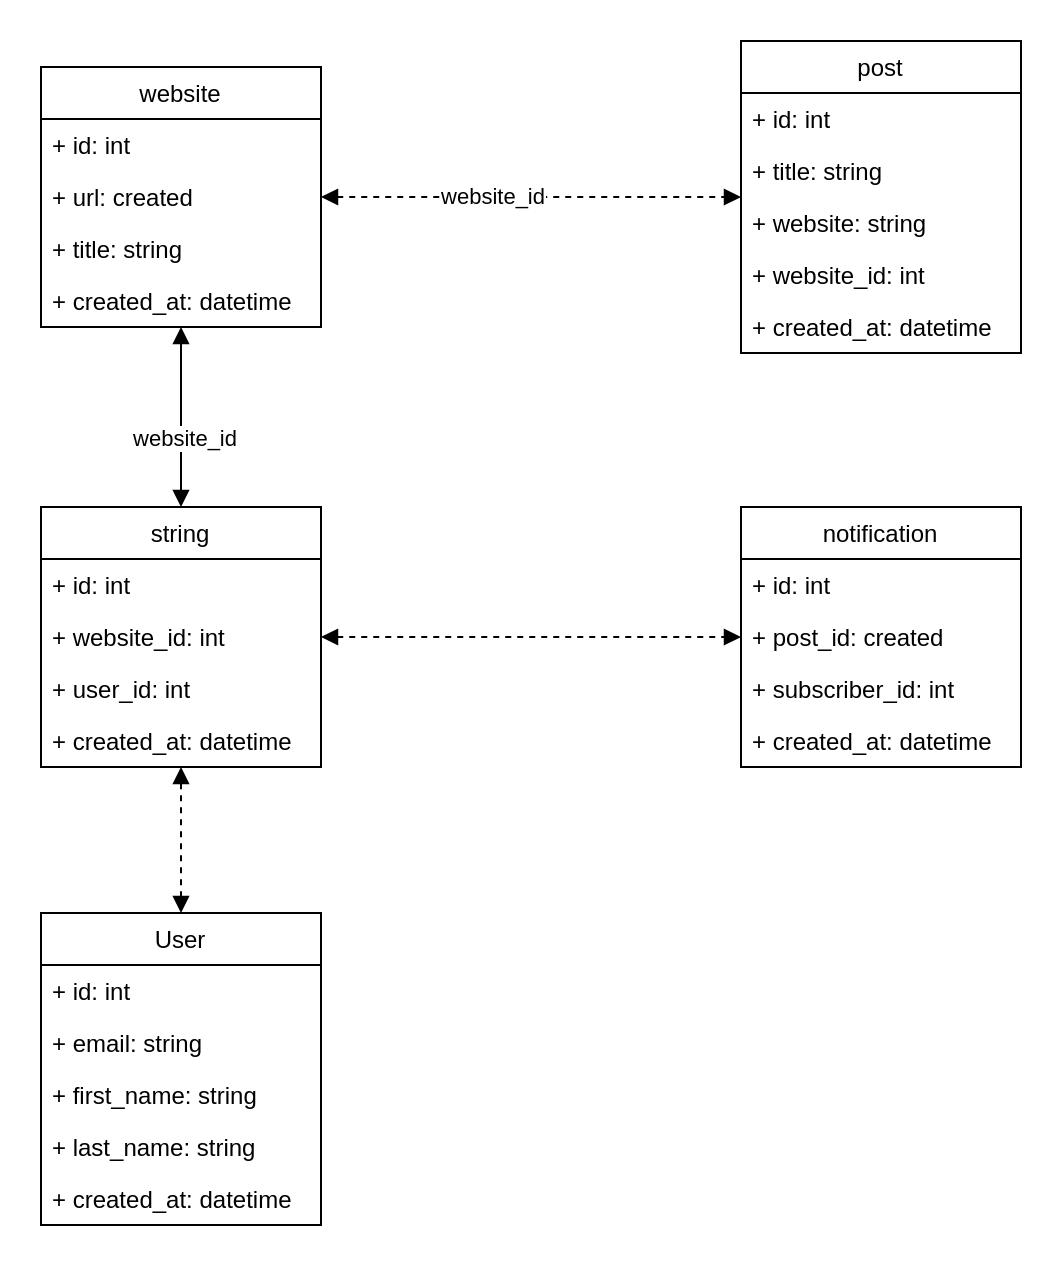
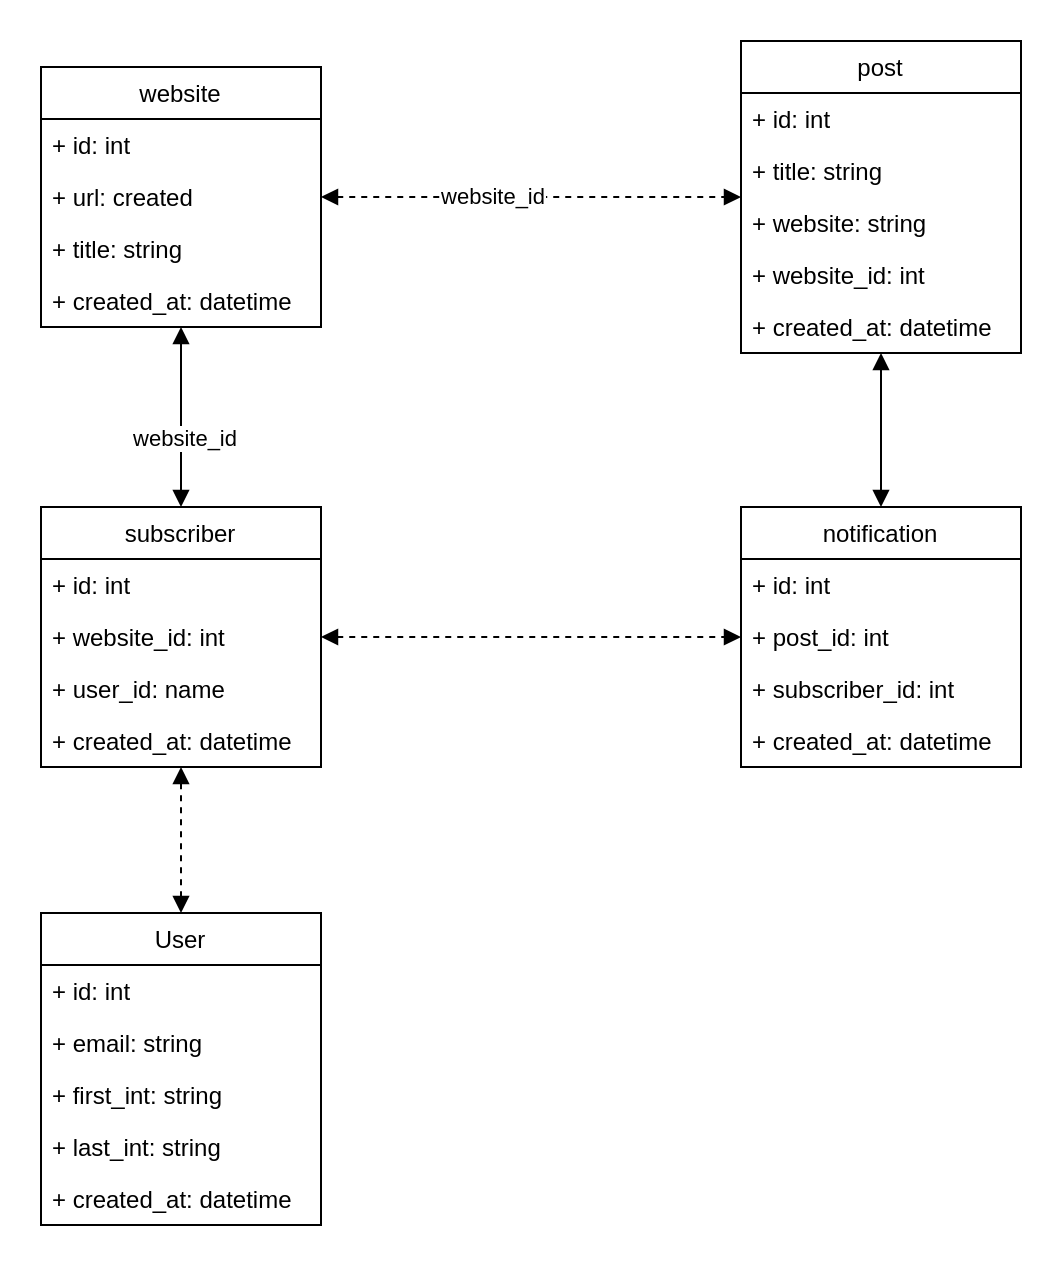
none -> (881, 429)
(180, 534) -> (180, 534)
(860, 638) -> (830, 638)
(130, 690) -> (140, 690)
(171, 1096) -> (161, 1096)
(164, 1148) -> (154, 1148)
